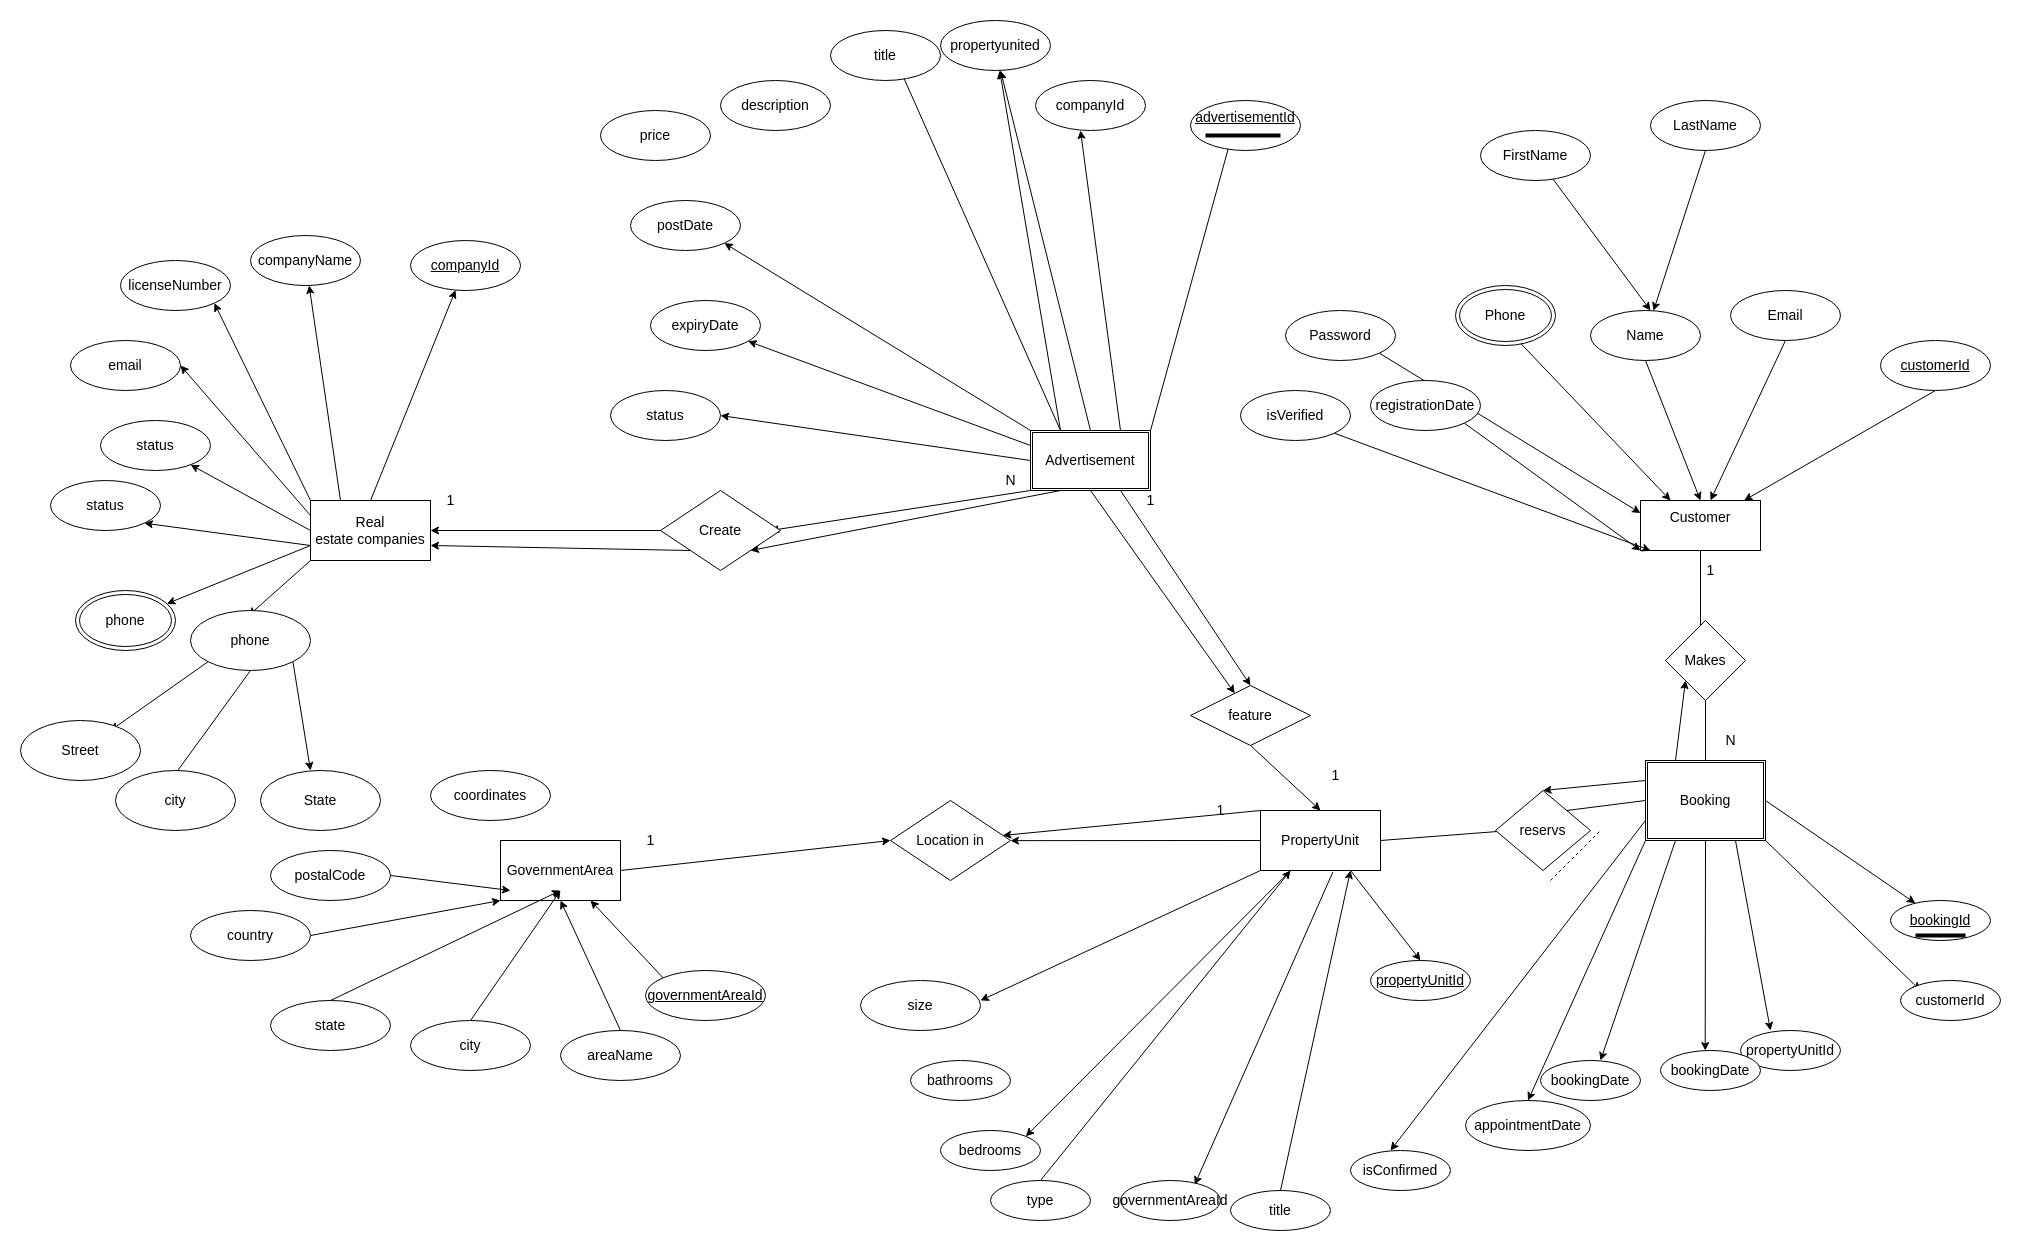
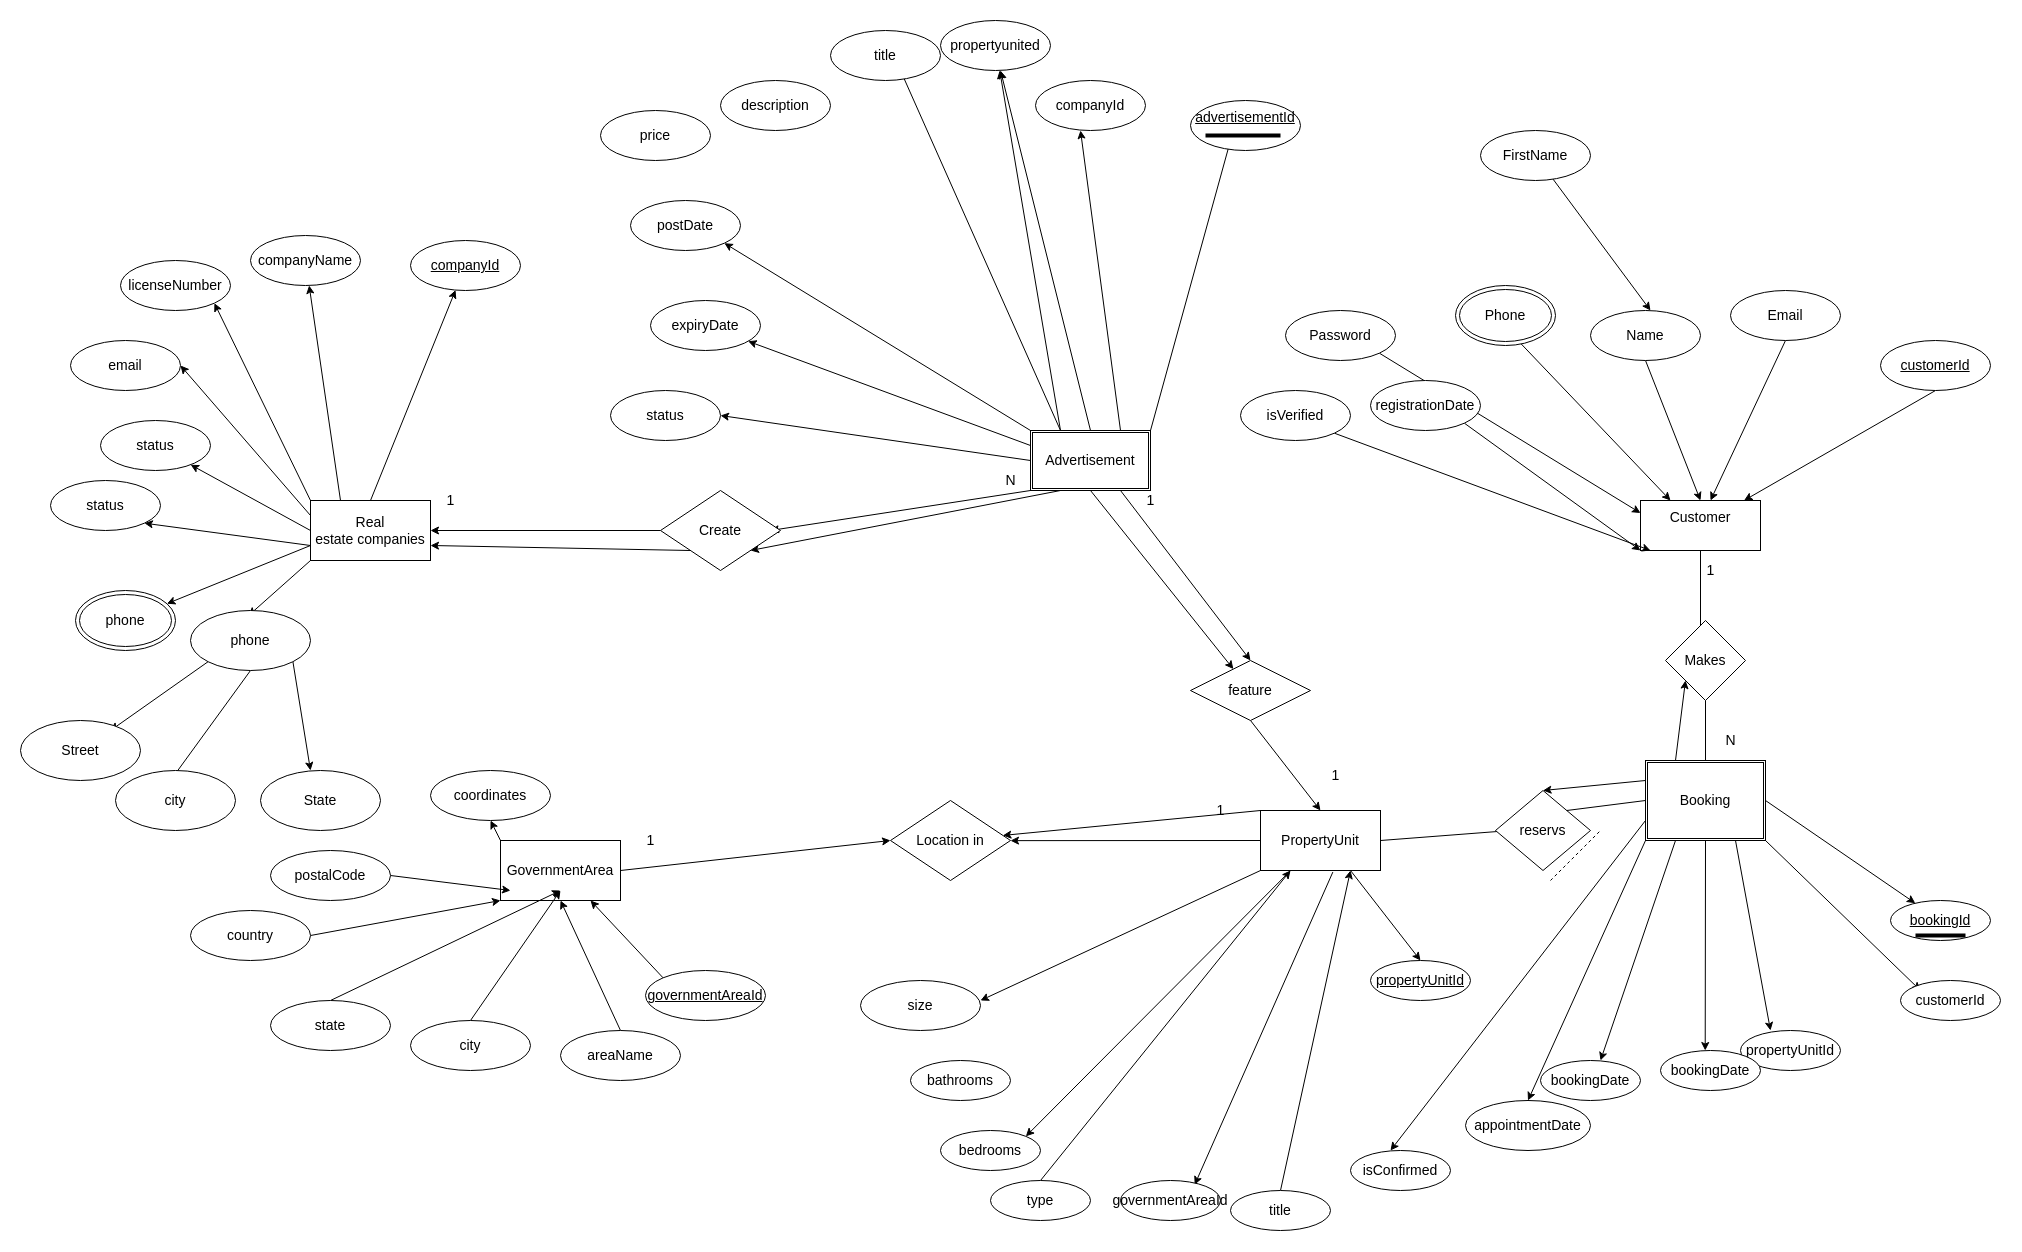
(1706, 126) -> none
(1680, 228) -> none
(1251, 716) -> (1251, 691)
none -> (497, 834)
